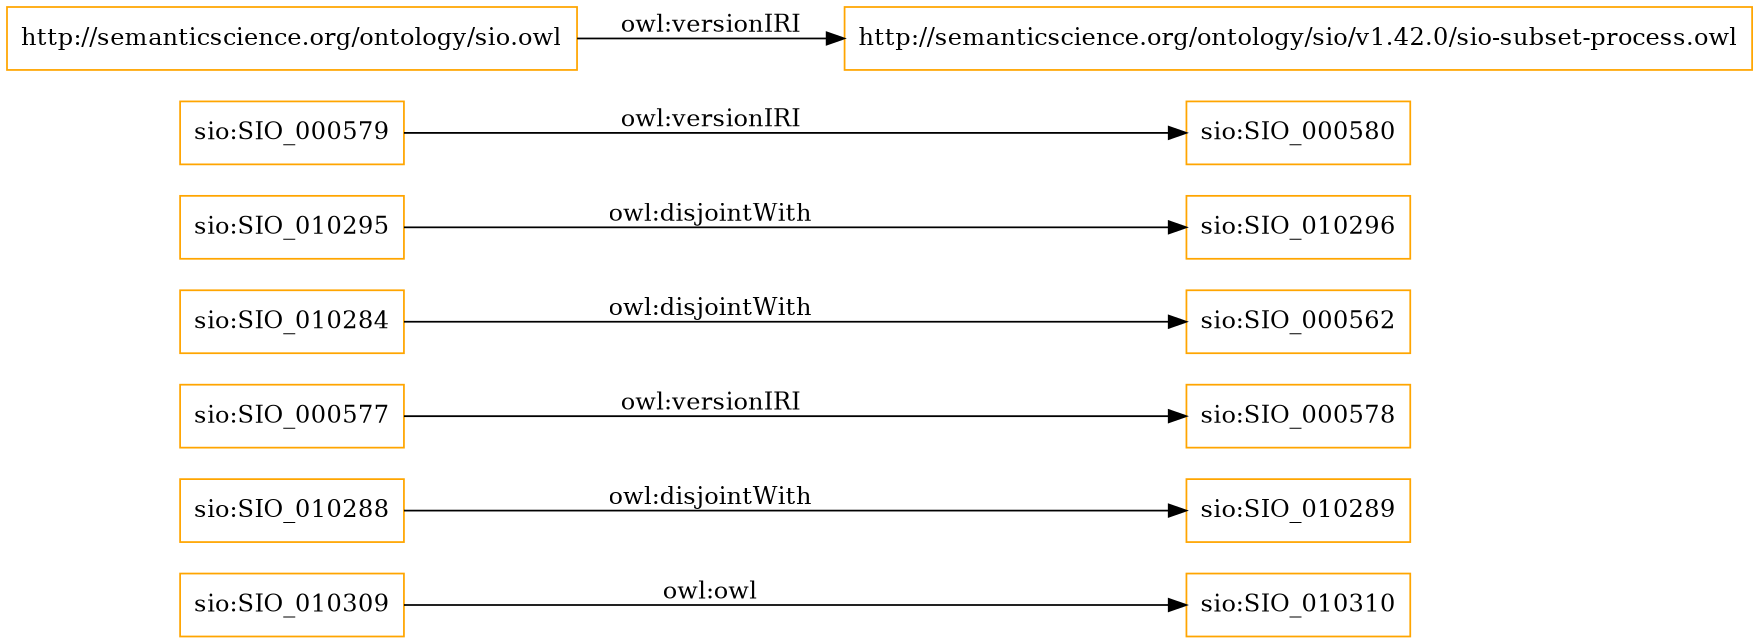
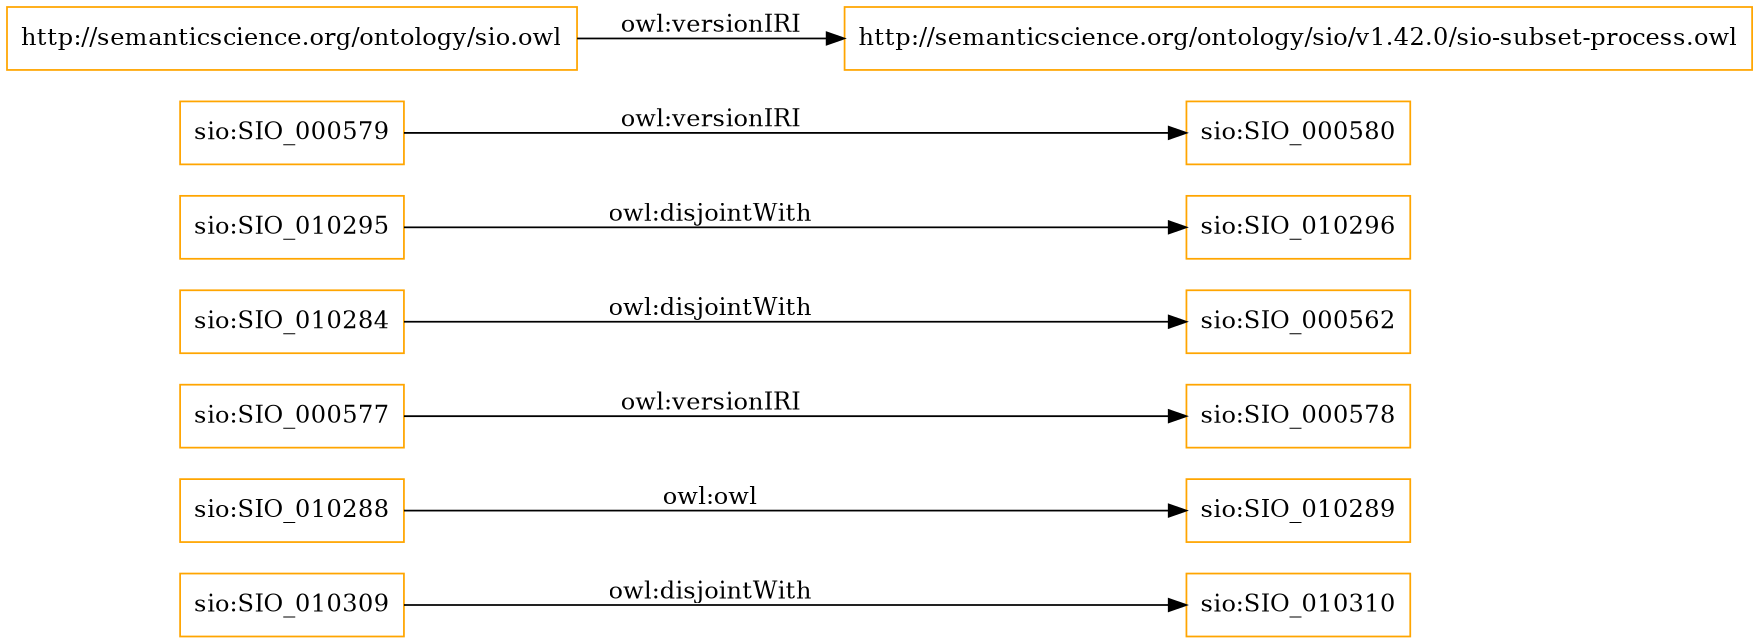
(711, 497) -> (711, 497)
(711, 592) -> (711, 592)
